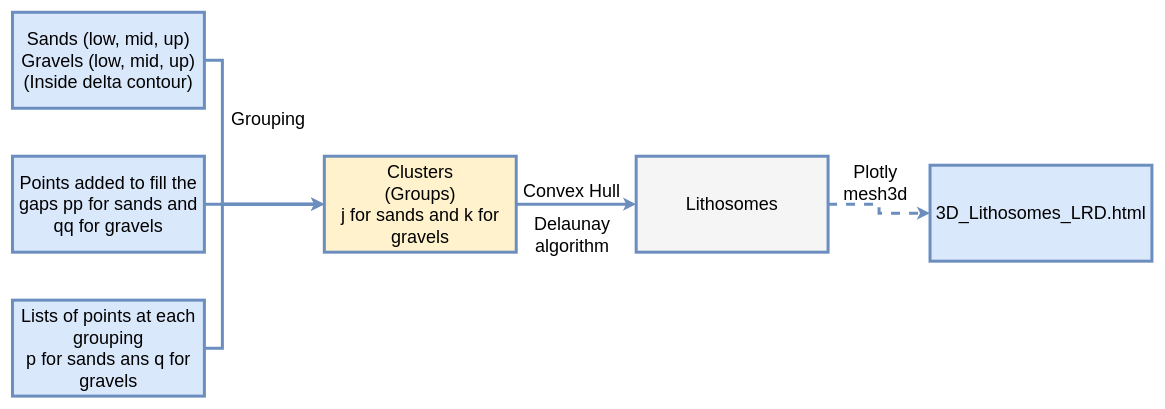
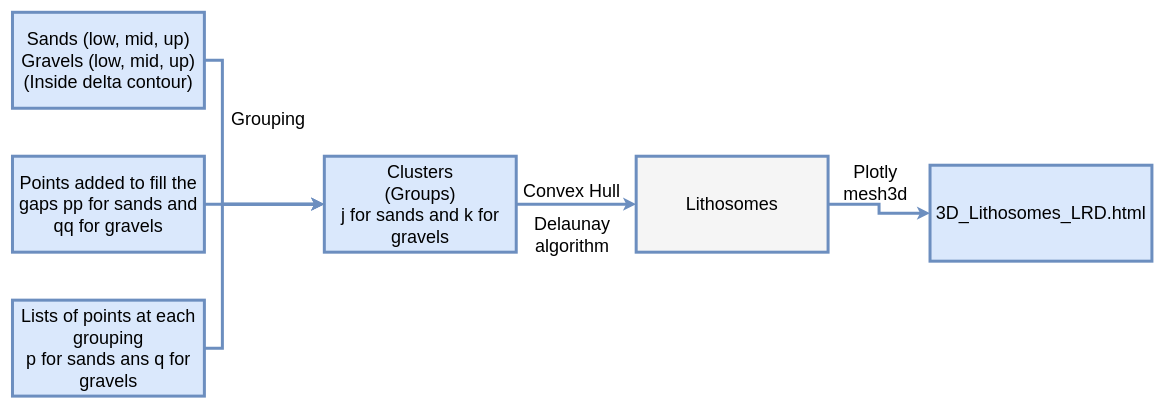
(420, 204) -> (420, 204)
(879, 207) -> (879, 207)
